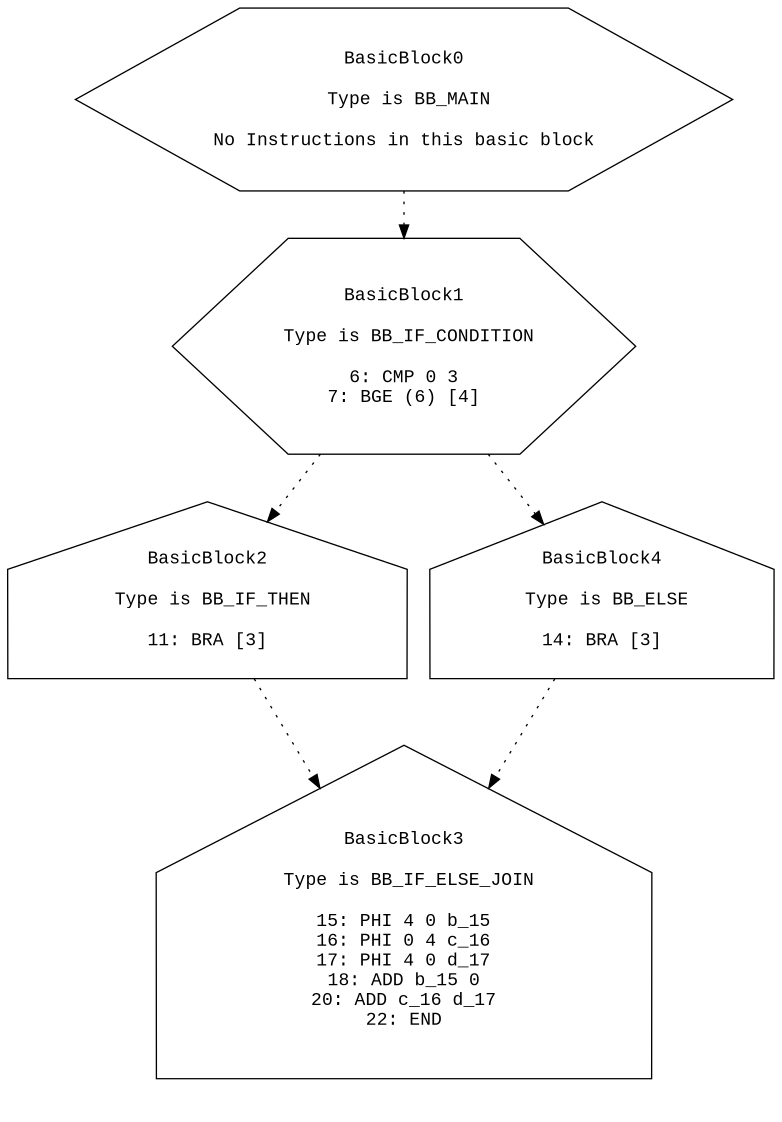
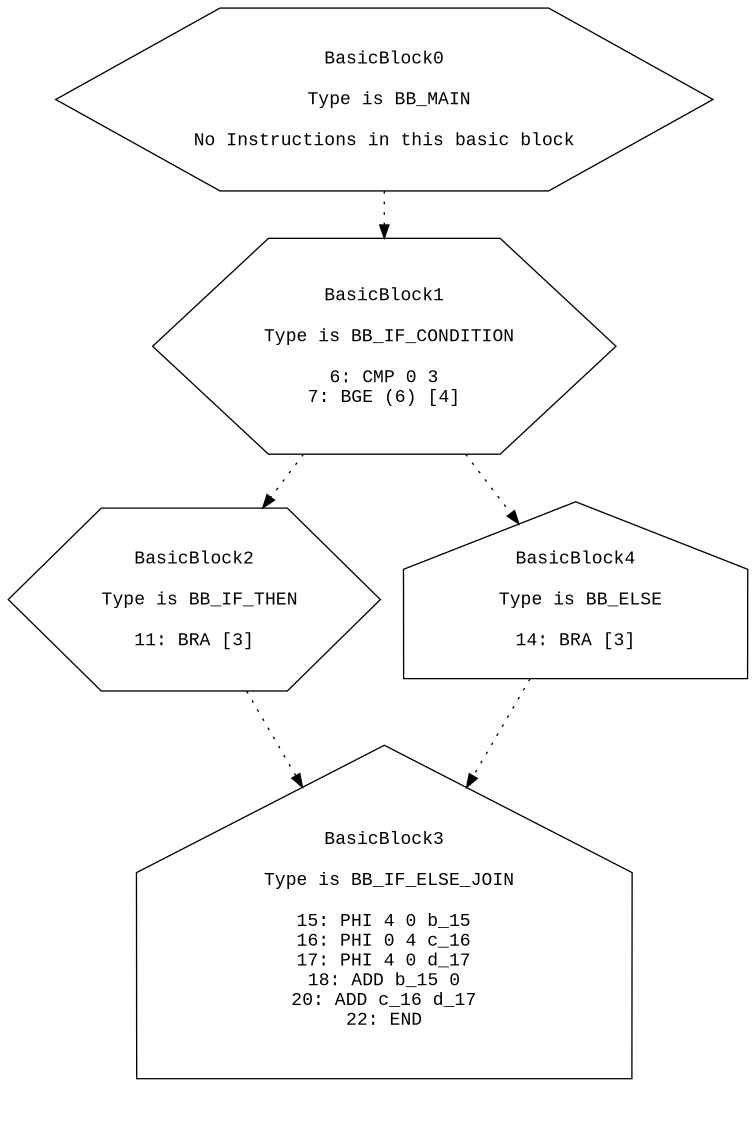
(207, 600) -> (194, 600)
